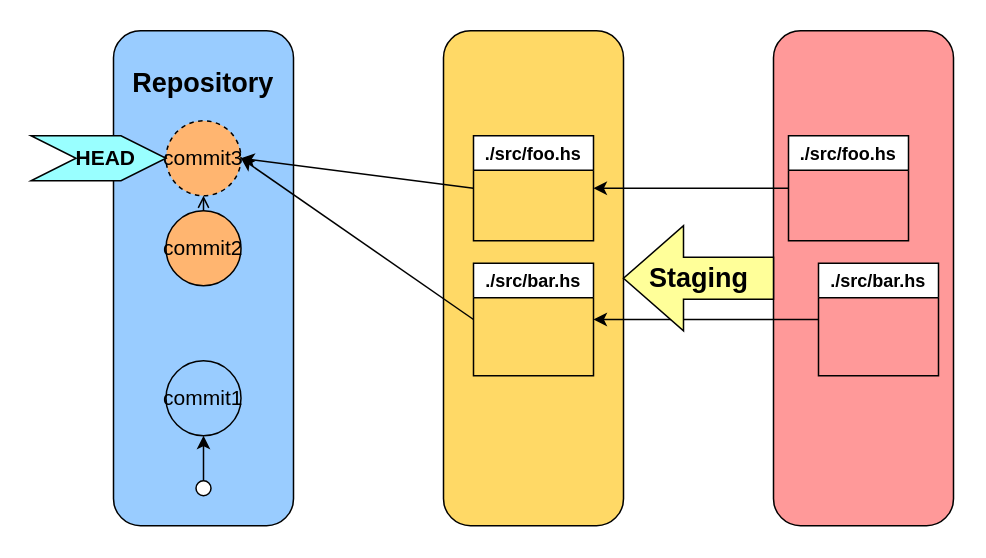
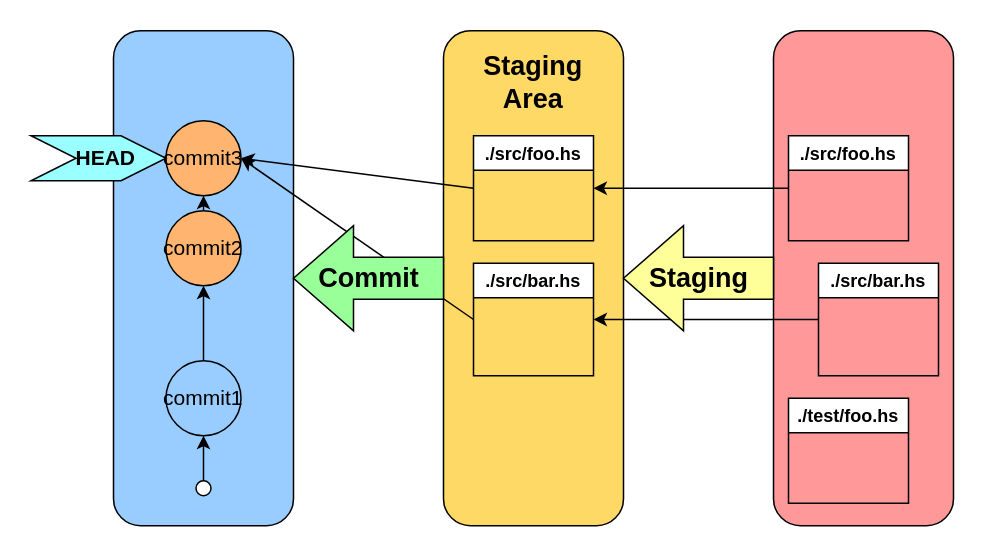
(203, 83) -> none
none -> (533, 83)
(203, 158) -> (203, 158)
(203, 203) -> (203, 206)
none -> (368, 278)
none -> (203, 329)
none -> (848, 451)
